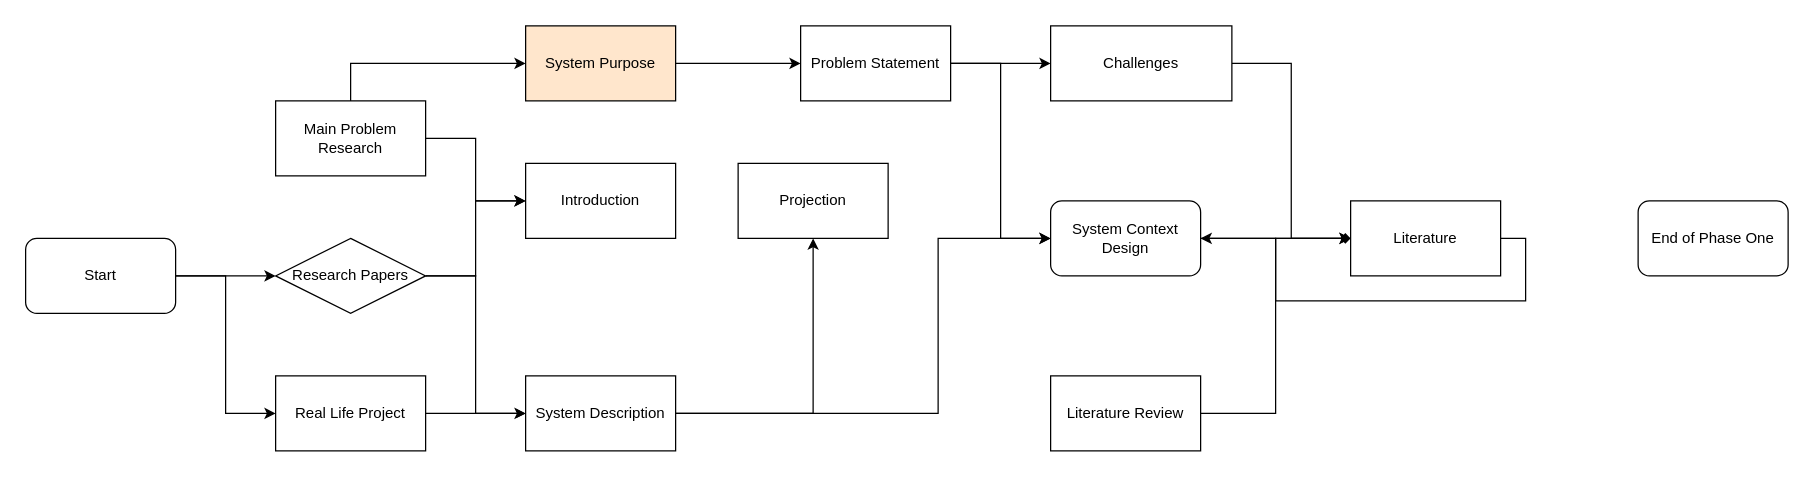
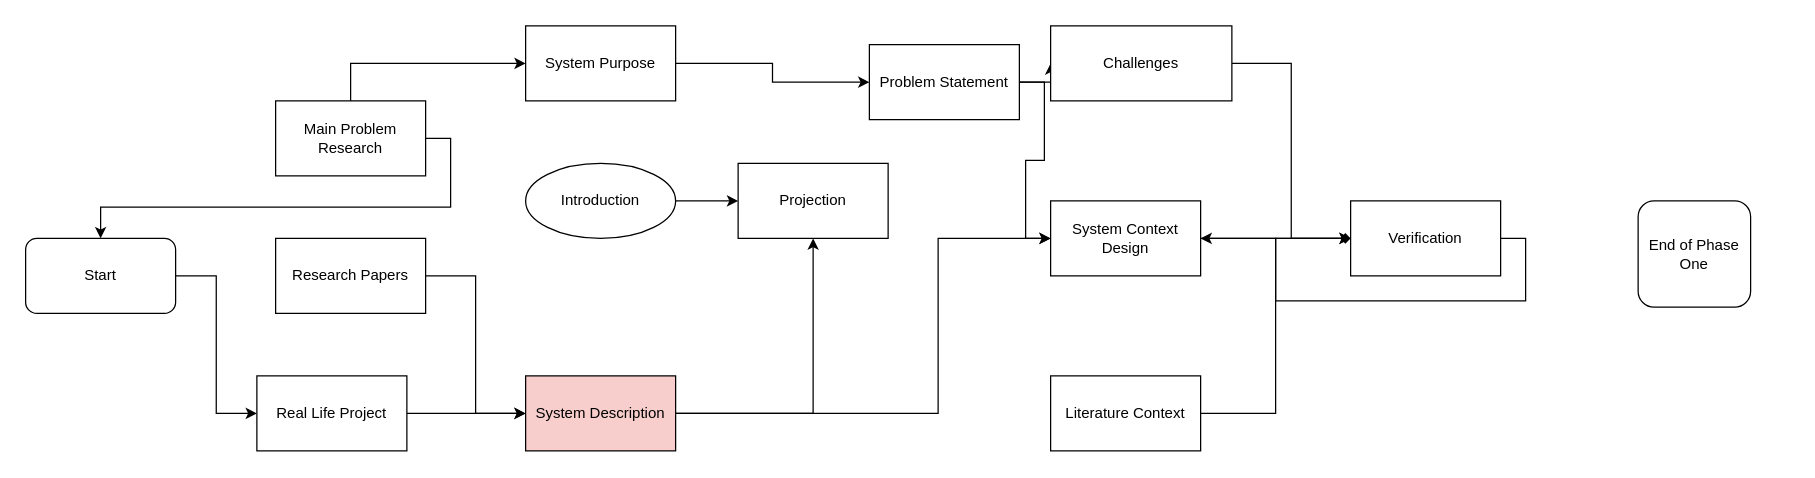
(601, 63) -> (601, 63)
(876, 63) -> (944, 82)
(476, 153) -> (300, 207)
(601, 201) -> (601, 201)
none -> (703, 201)
(1126, 238) -> (1126, 238)
(1426, 238) -> (1426, 238)
(1713, 238) -> (1694, 254)
(476, 239) -> none
(248, 276) -> none
(351, 276) -> (351, 276)
(476, 276) -> (476, 276)
(351, 413) -> (332, 413)
(601, 413) -> (601, 413)
(1126, 413) -> (1126, 413)
